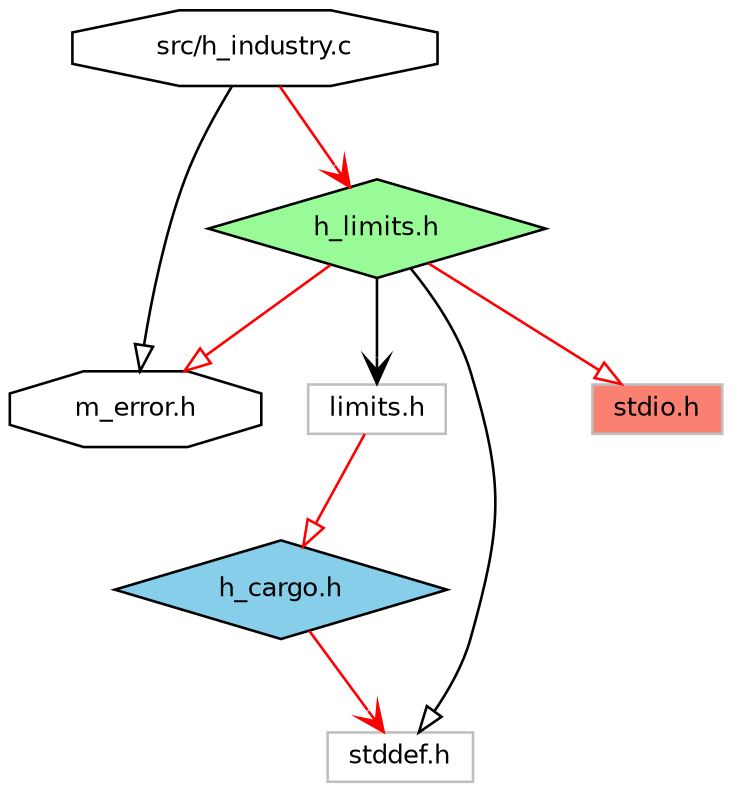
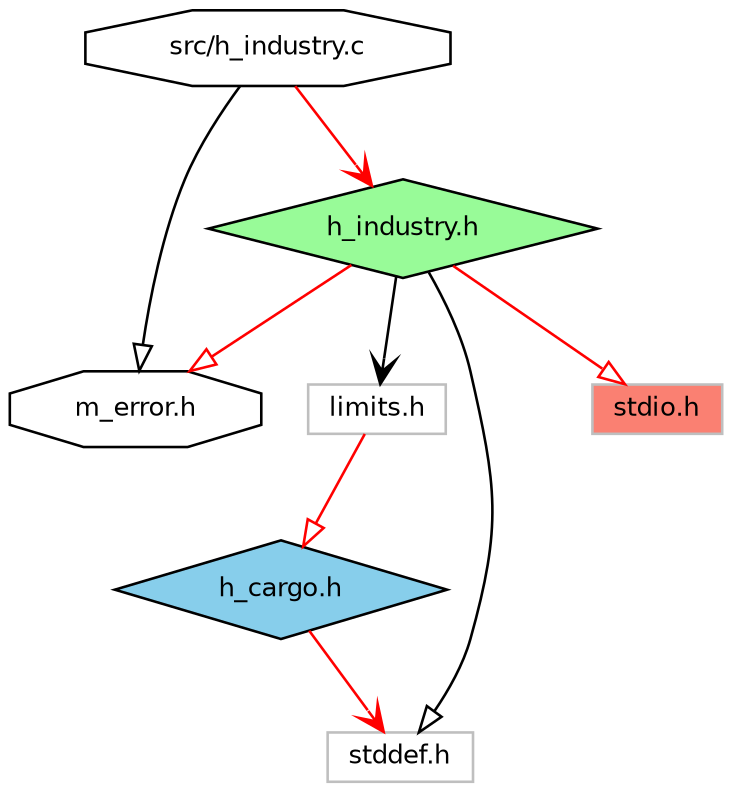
(377, 229) -> (403, 229)
